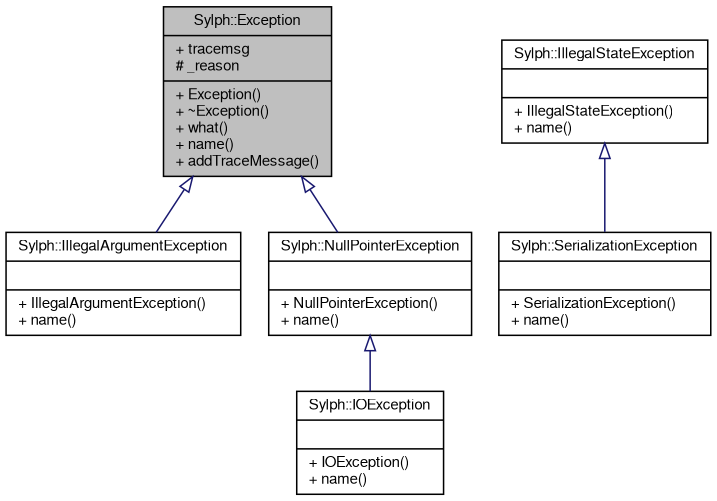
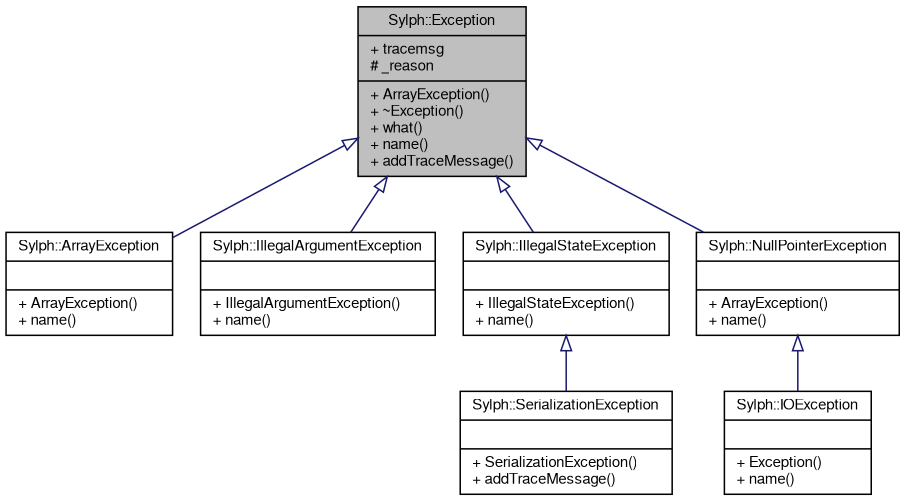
(219, 95) -> (430, 95)
none -> (519, 211)
none -> (89, 284)
(360, 304) -> (768, 304)
(540, 320) -> (544, 479)
(360, 462) -> (780, 462)
